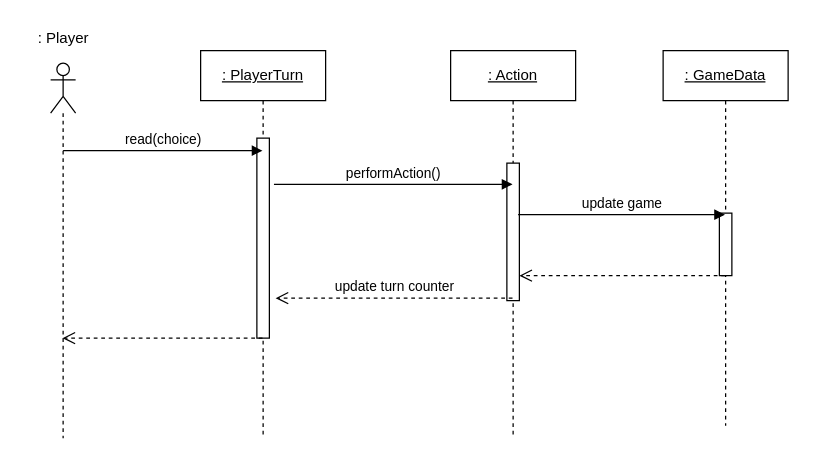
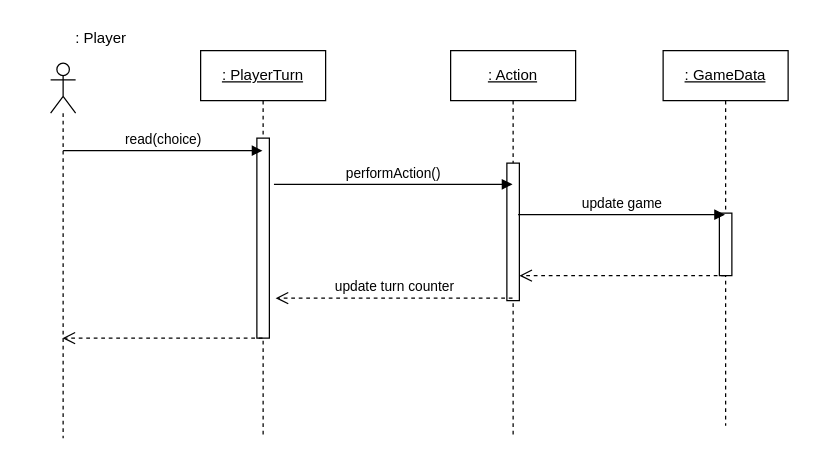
(63, 38) -> (101, 38)
